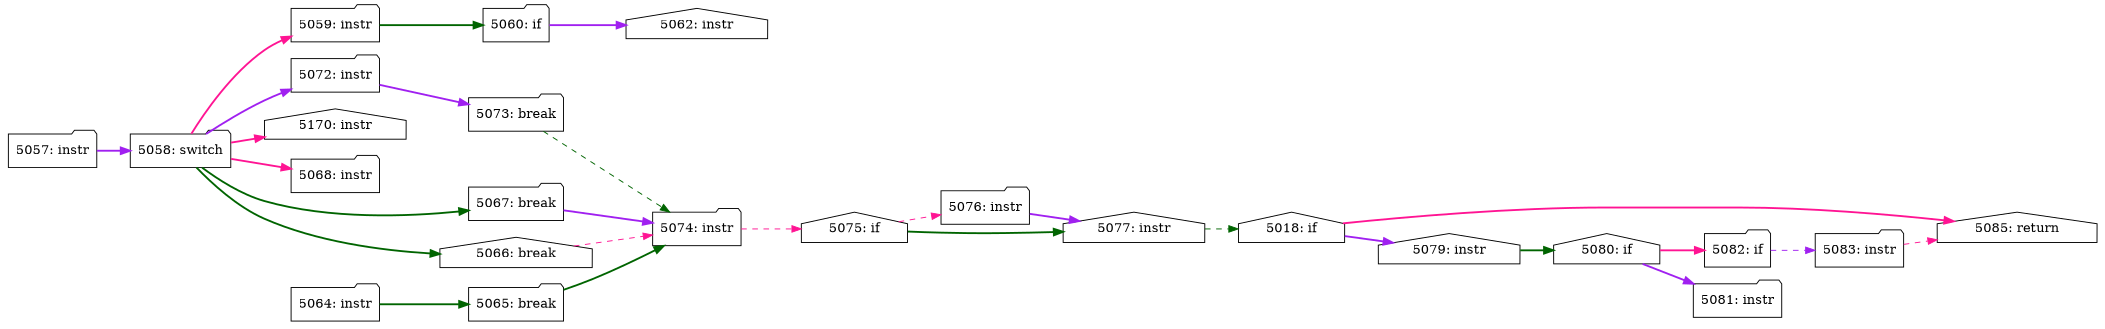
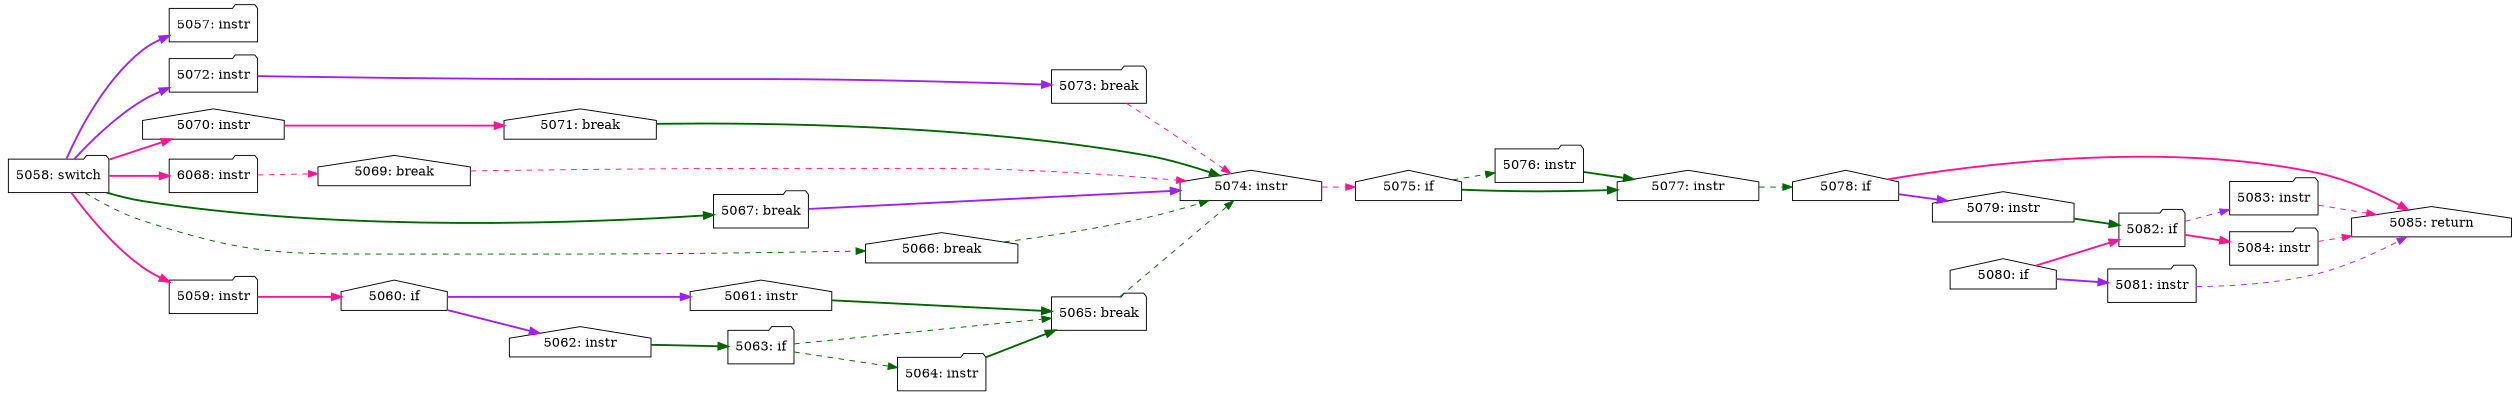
(426, 25) -> (295, 297)
(516, 25) -> (394, 297)
(335, 126) -> (213, 126)
none -> (580, 126)
(109, 151) -> (104, 91)
(603, 169) -> (1175, 135)
none -> (394, 172)
(335, 176) -> (213, 176)
(1050, 217) -> (1604, 175)
(915, 219) -> (1469, 177)
(697, 229) -> (1251, 187)
(1292, 229) -> (1846, 187)
(304, 233) -> (465, 254)
(608, 241) -> (1103, 227)
none -> (2274, 248)
(1532, 250) -> (2092, 221)
(610, 272) -> (1173, 252)
none -> (2300, 277)
none -> (761, 297)
none -> (761, 347)
